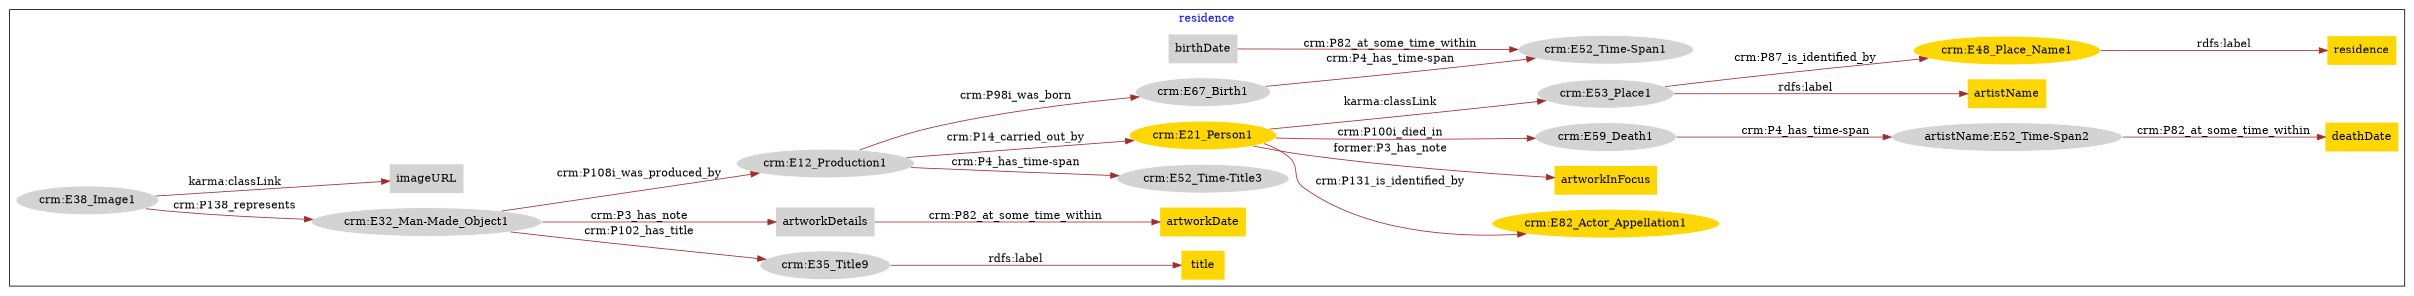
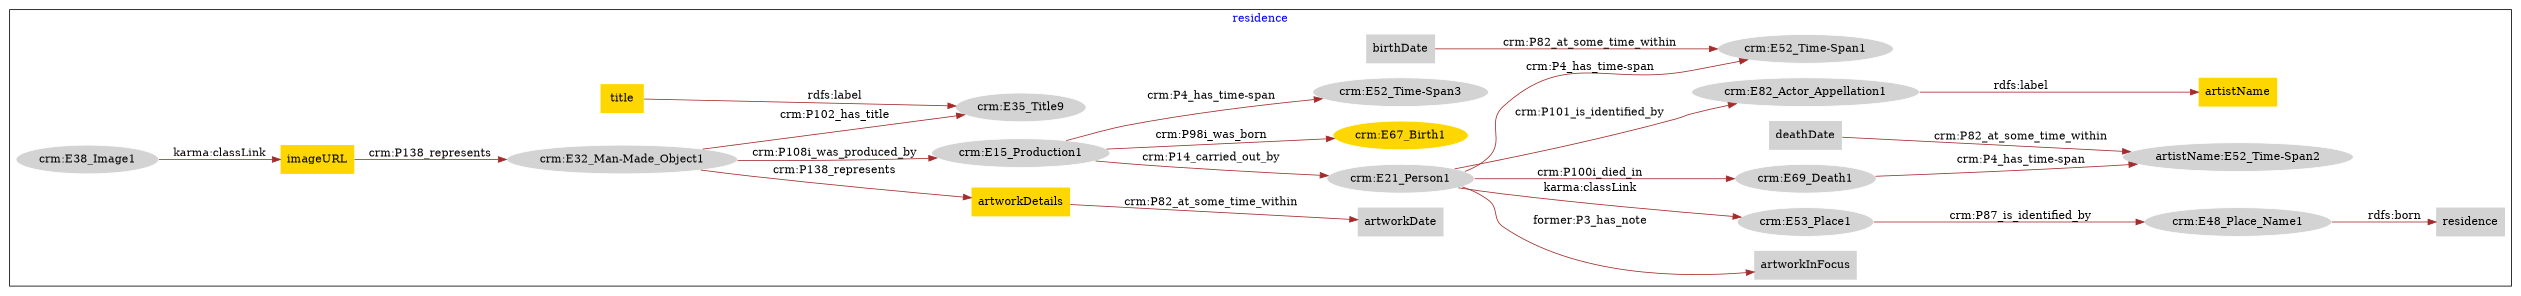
(2224, 44) -> (2395, 216)
(2007, 50) -> (2238, 222)
(2362, 50) -> (2471, 222)
(1396, 73) -> (1576, 74)
(1203, 92) -> (1401, 135)
(1817, 94) -> (2055, 92)
(1203, 135) -> (1401, 179)
(1606, 137) -> (1806, 179)
(2220, 137) -> (1982, 144)
(2362, 137) -> (1806, 135)
(825, 163) -> (1021, 153)
(427, 179) -> (317, 159)
(1203, 179) -> (1401, 92)
(1606, 180) -> (1806, 265)
(1390, 182) -> (1590, 113)
(225, 215) -> (426, 159)
(639, 216) -> (835, 170)
(825, 222) -> (1021, 202)
(1203, 222) -> (1401, 222)
(1606, 224) -> (1806, 92)
(1032, 265) -> (796, 102)
